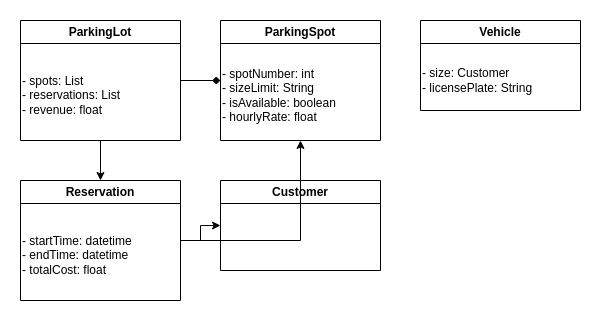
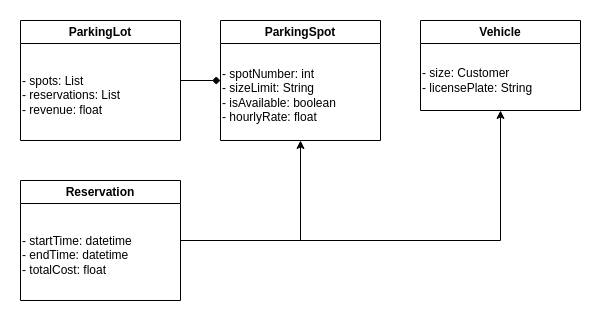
(101, 158) -> none
(201, 226) -> none
(301, 226) -> none
none -> (463, 241)
